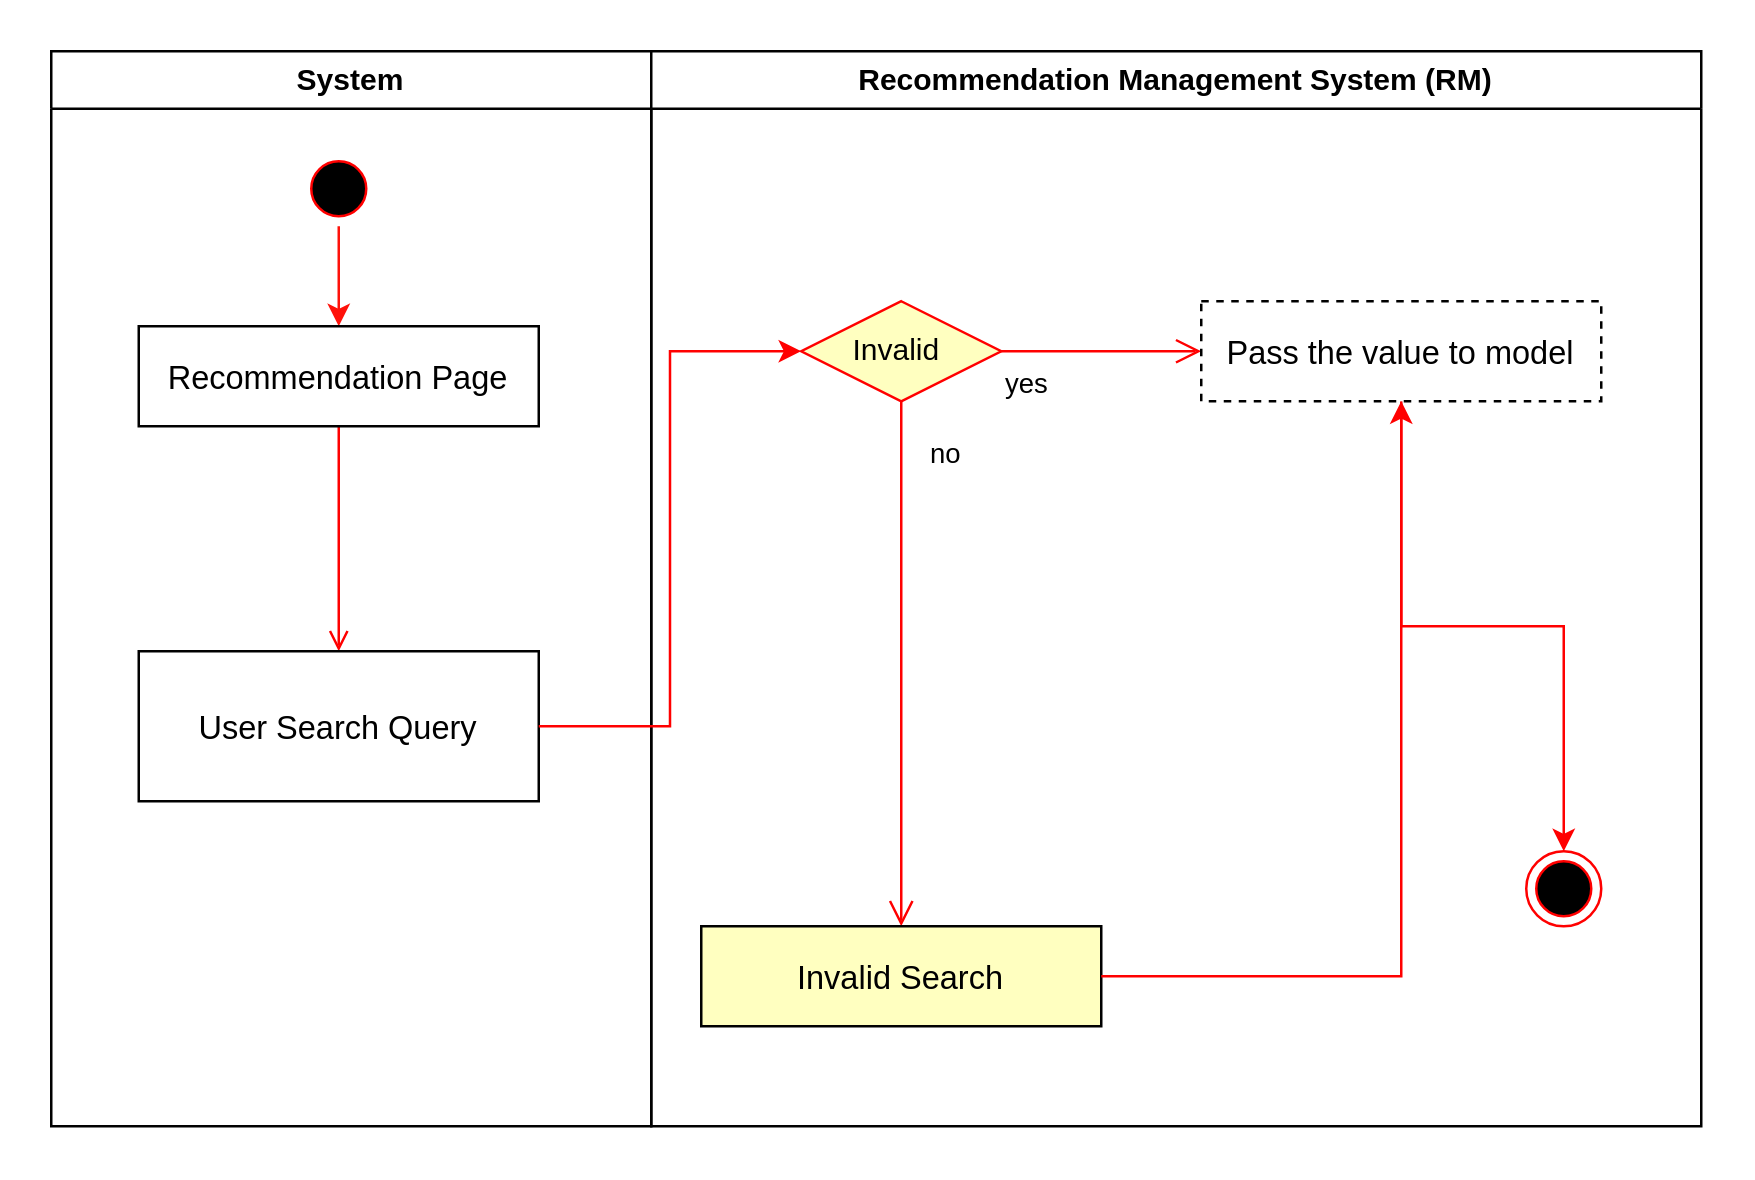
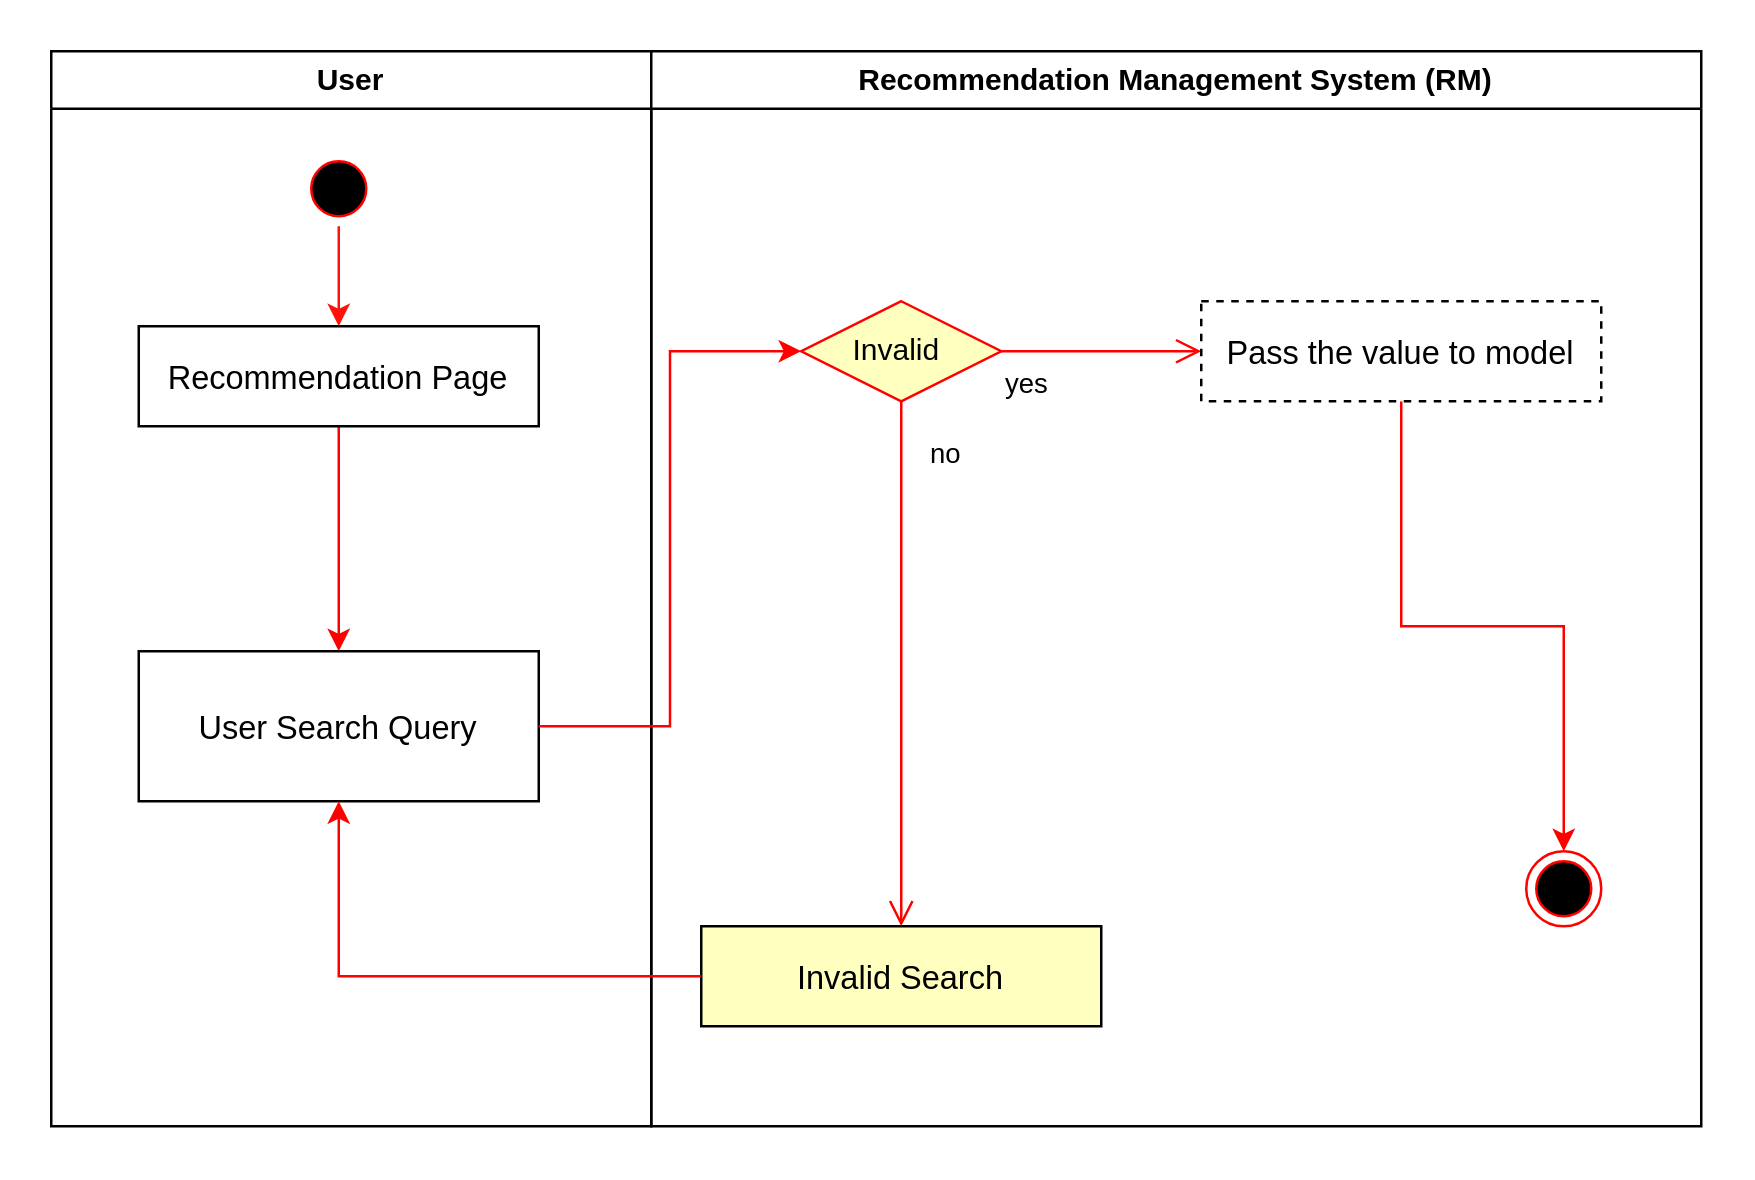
(351, 81) -> (351, 81)
(339, 637) -> (339, 633)
(1401, 954) -> (413, 976)
